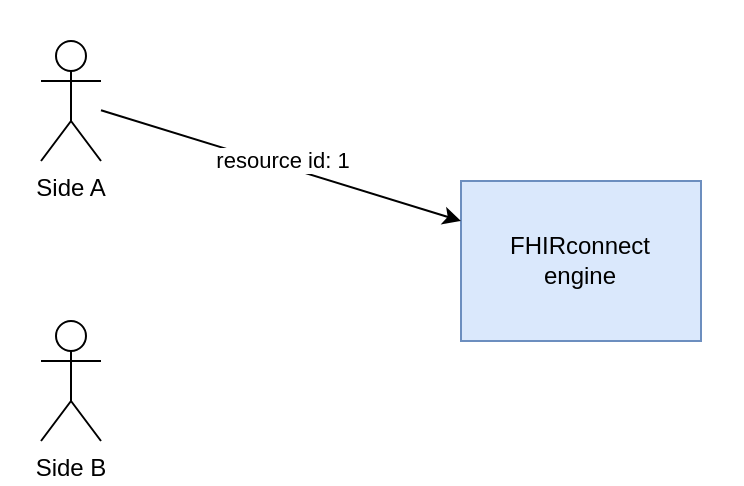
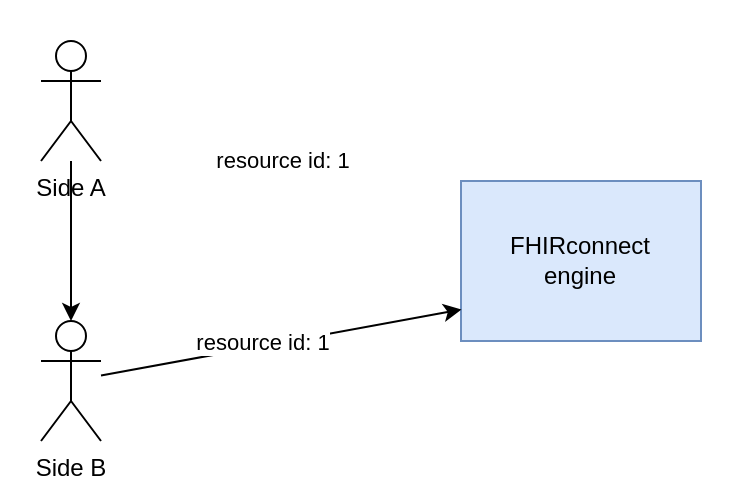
(377, 195) -> (71, 234)
none -> (383, 324)
